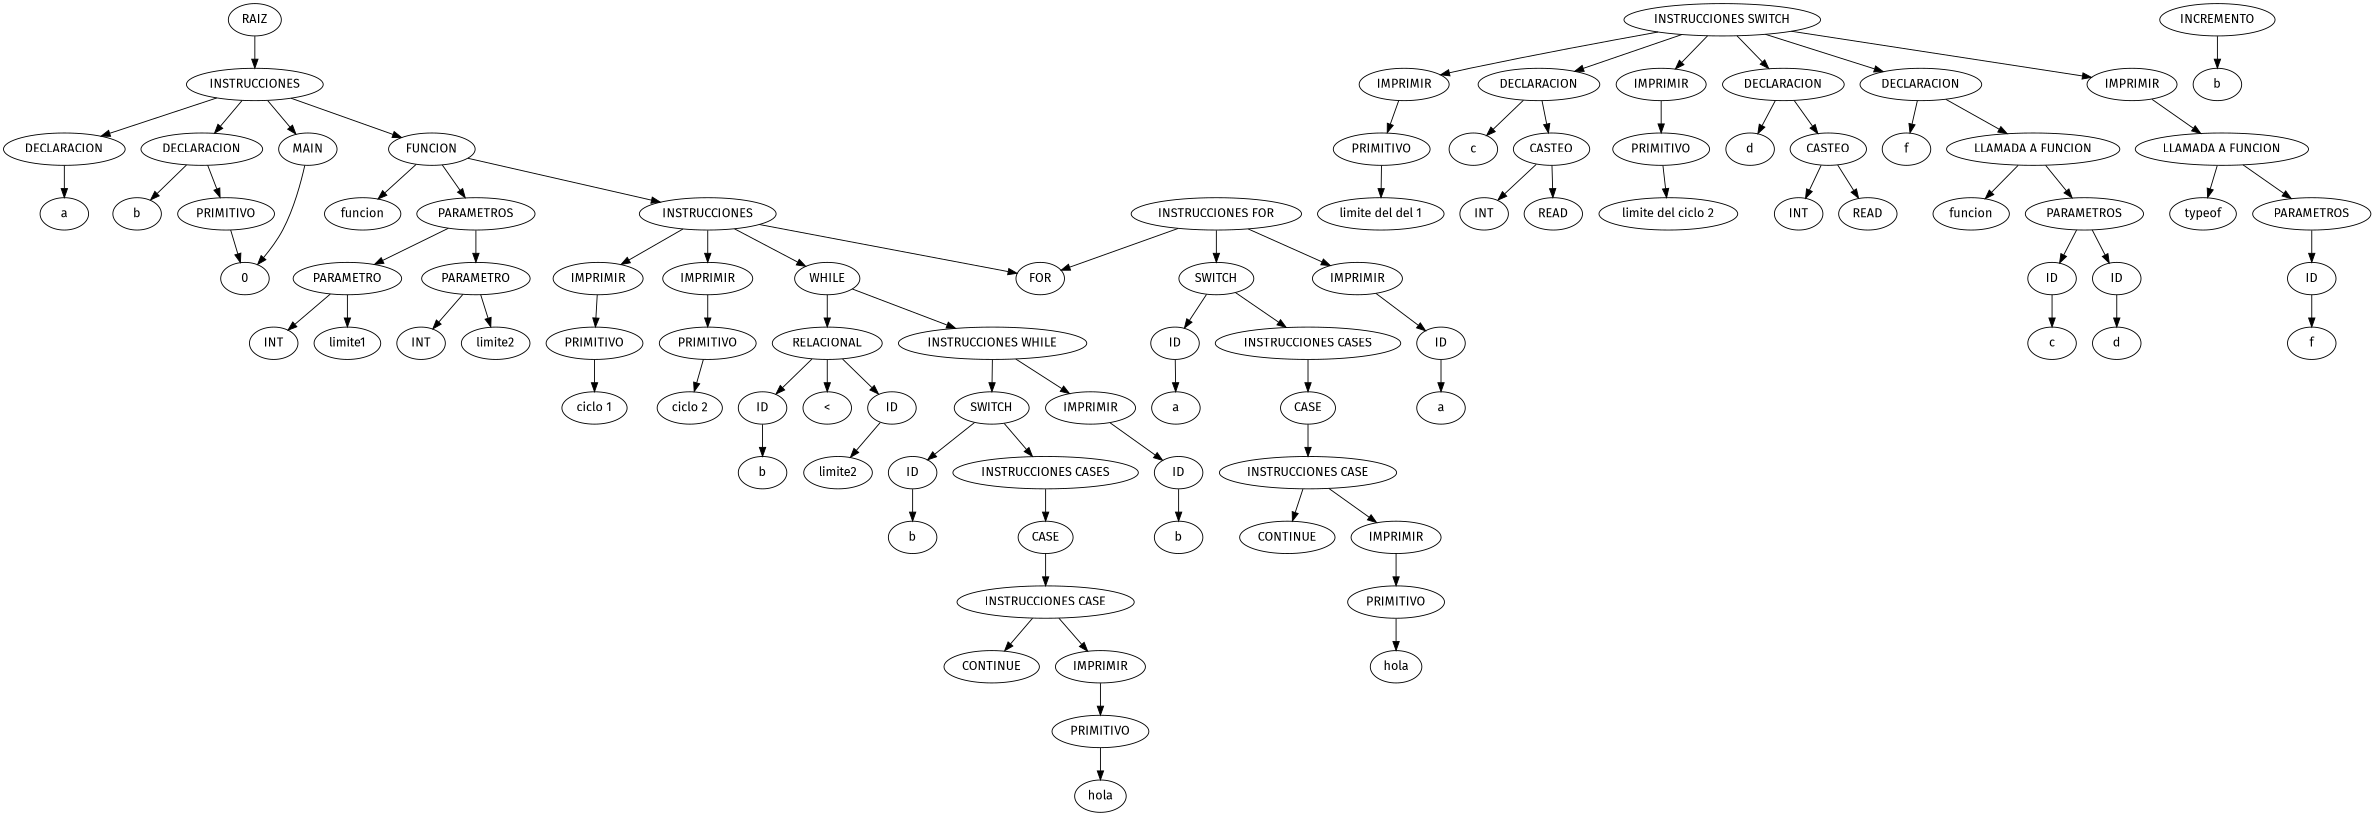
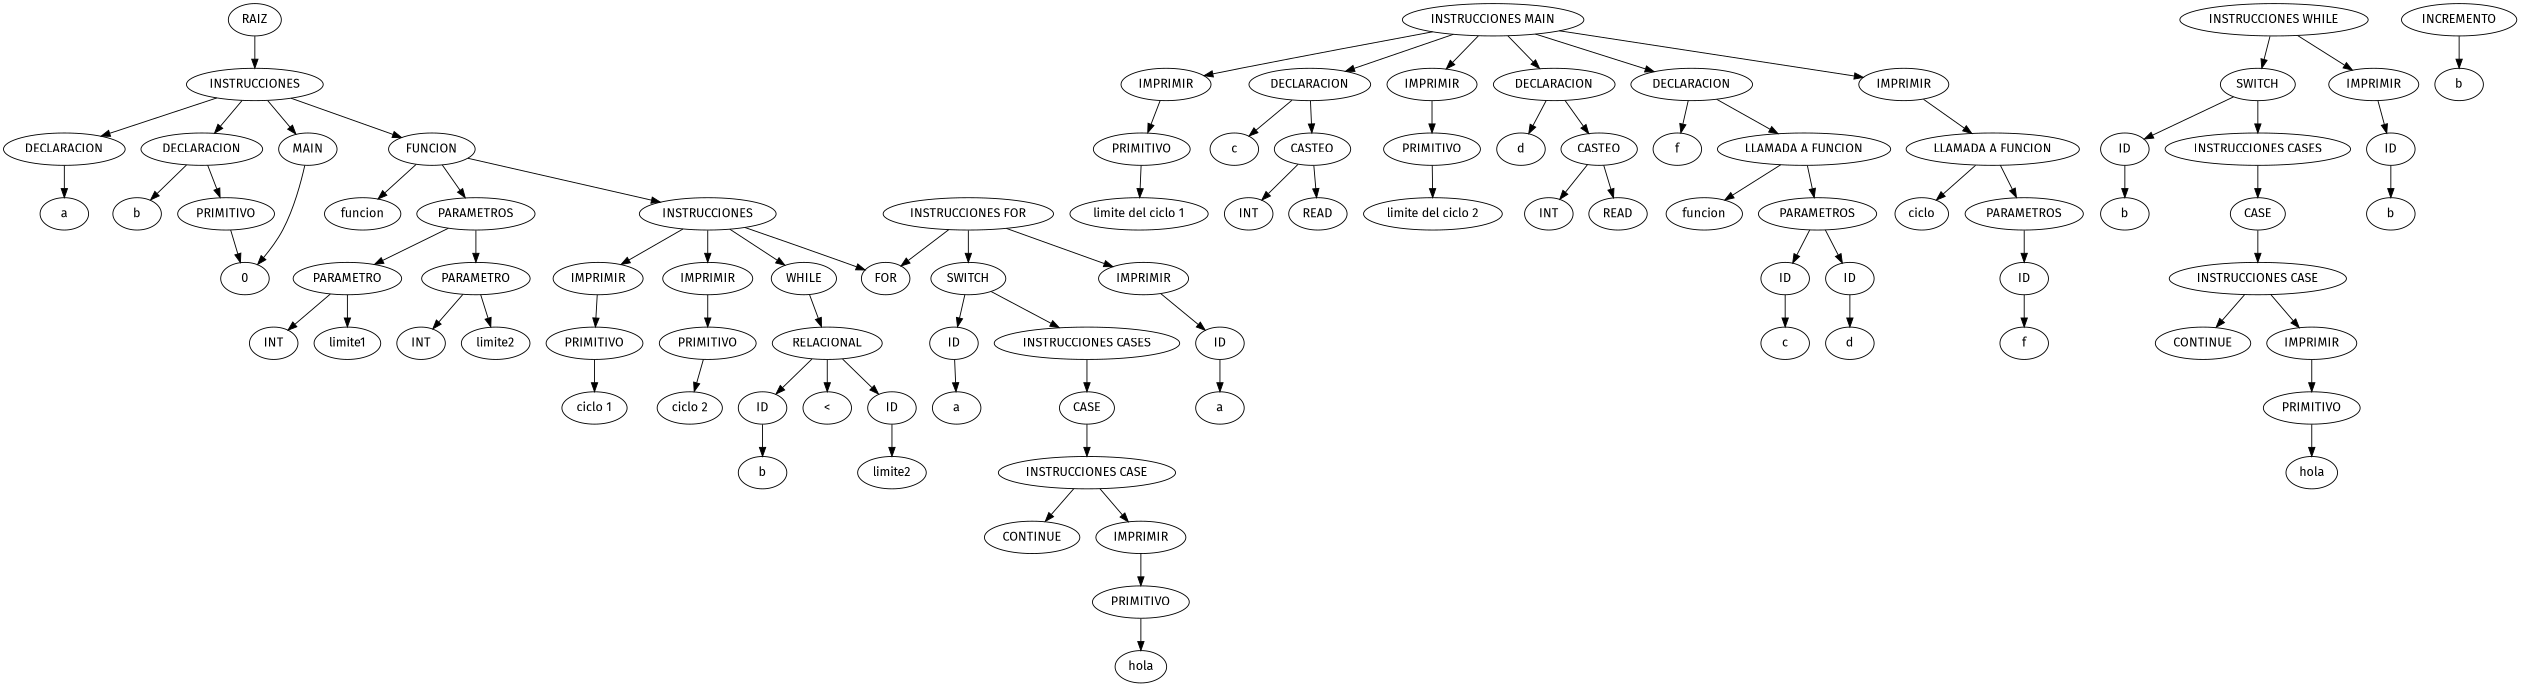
(1722, 20) -> (1493, 20)
(1381, 214) -> (1139, 214)
(2203, 214) -> (1922, 214)
(900, 307) -> none
